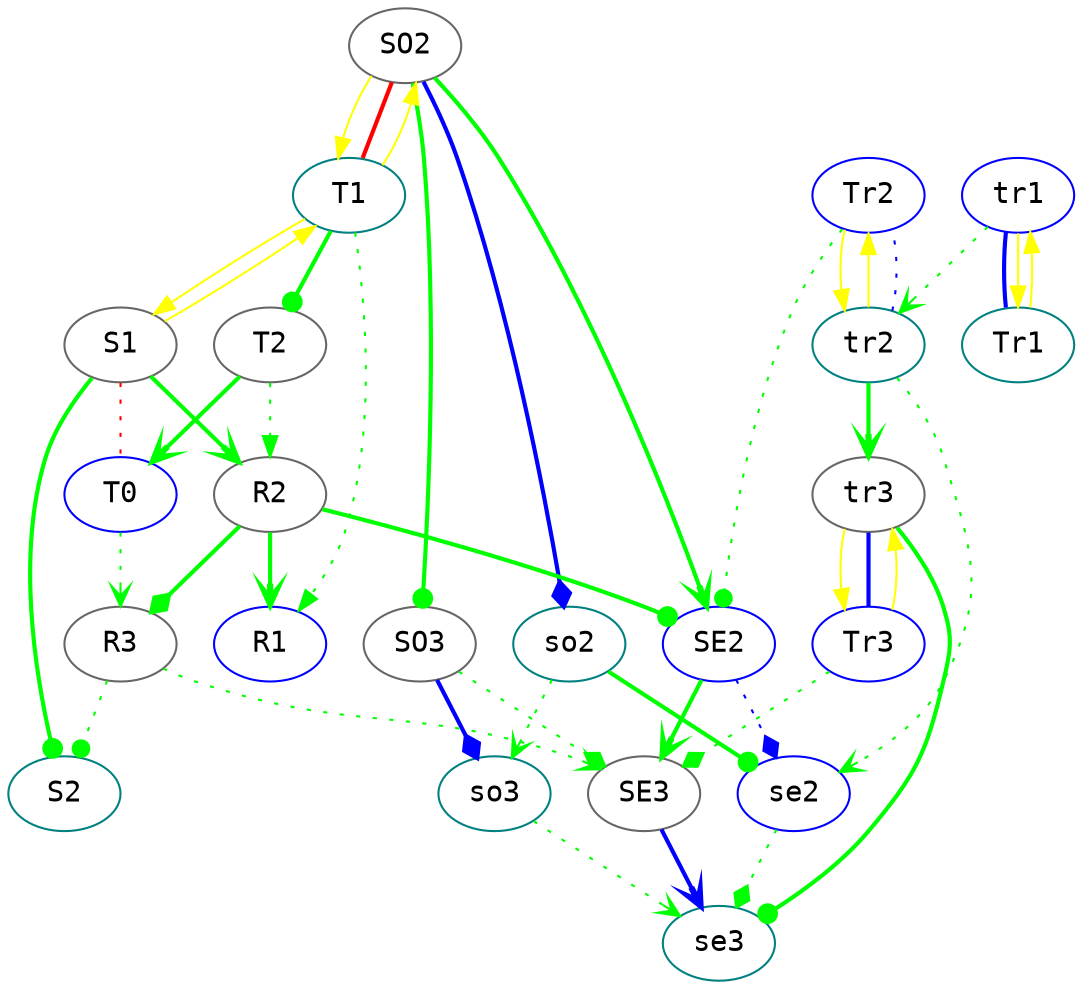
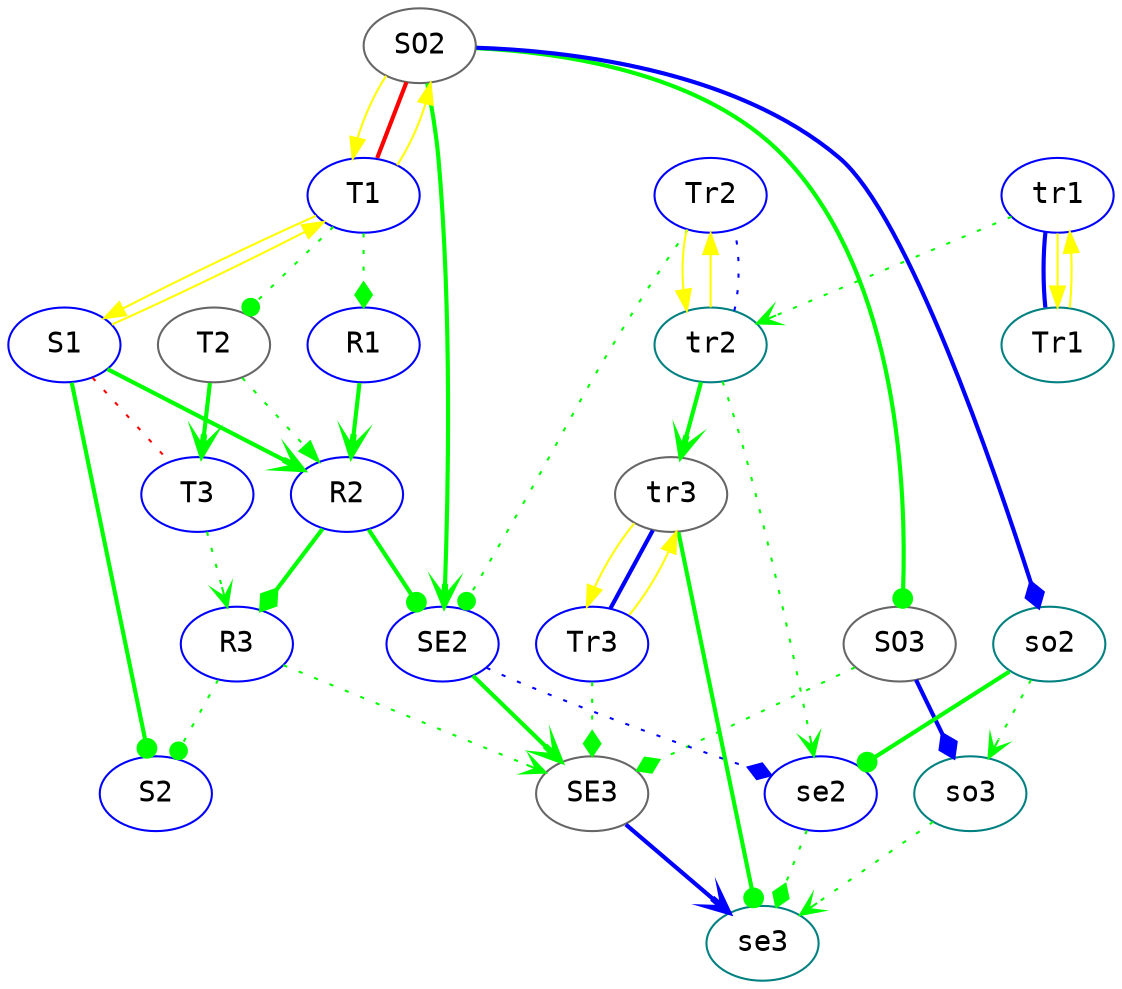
(349, 195) -> (364, 195)
(314, 263) -> (295, 264)
(121, 345) -> (64, 345)
(364, 418) -> (364, 258)
(121, 495) -> (197, 495)
(270, 495) -> (347, 495)
(270, 559) -> (356, 410)
(121, 644) -> (237, 644)
(64, 794) -> (156, 794)
